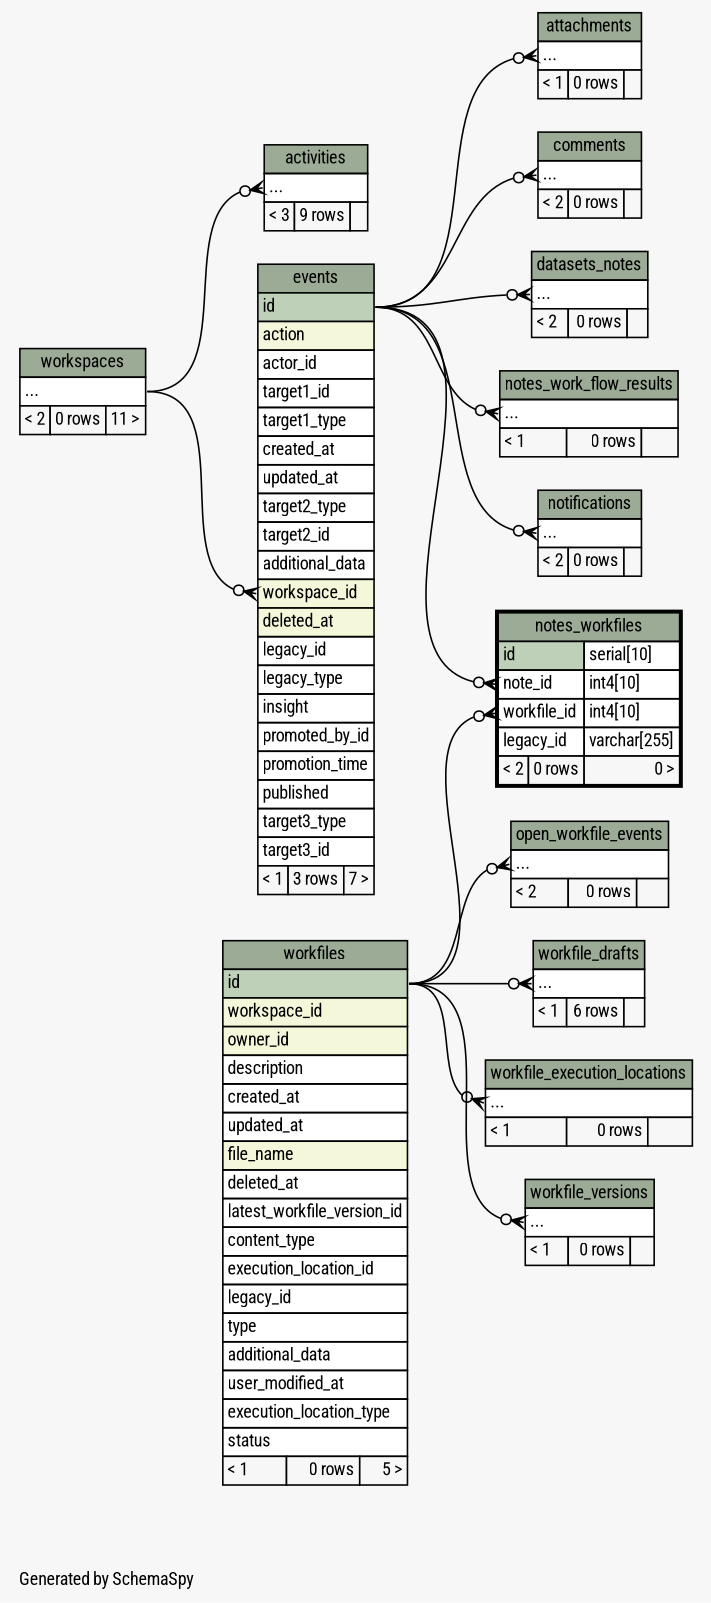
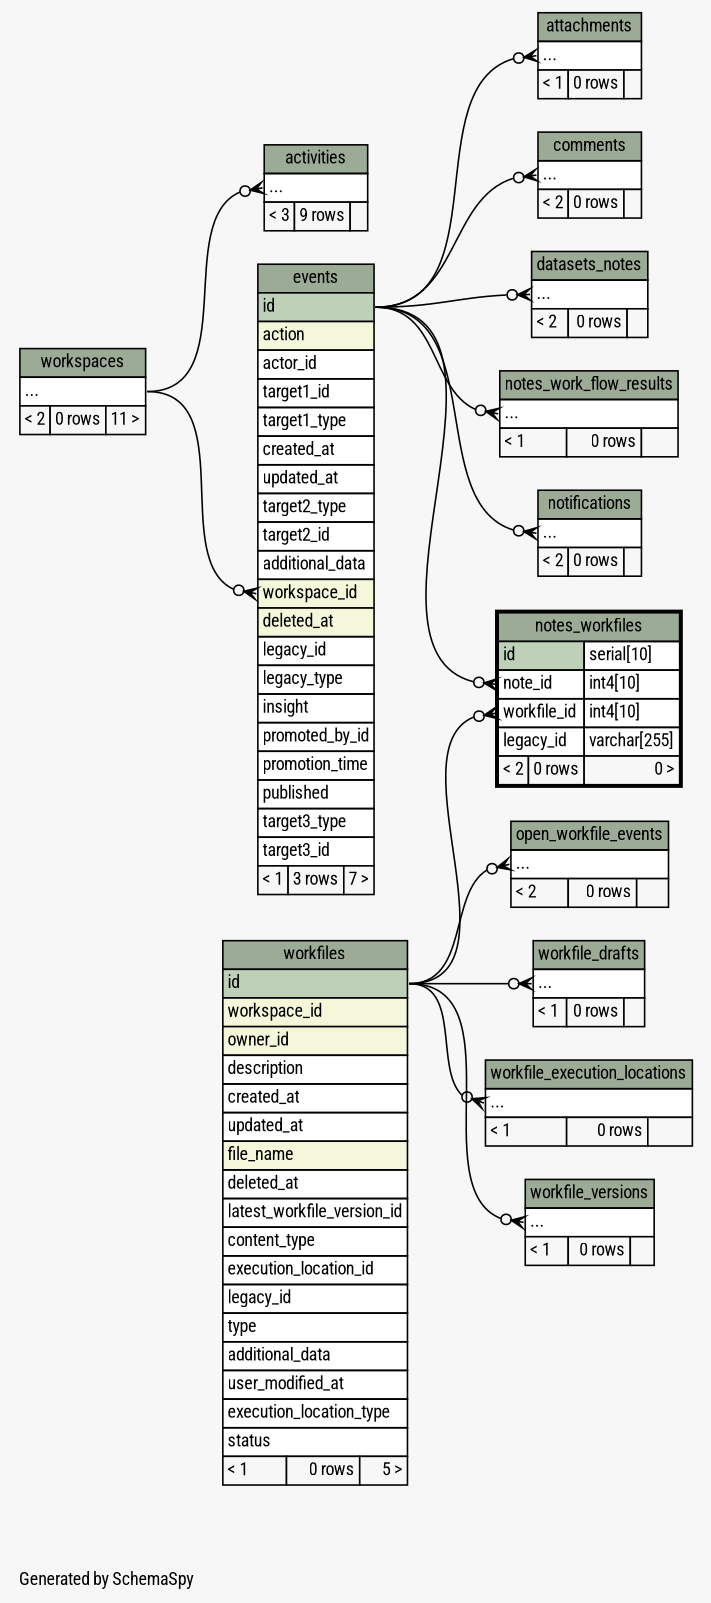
(596, 1012) -> (596, 1012)
